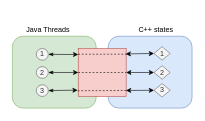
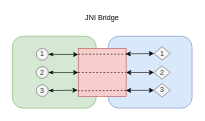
none -> (102, 18)
(48, 30) -> none
(156, 30) -> none
